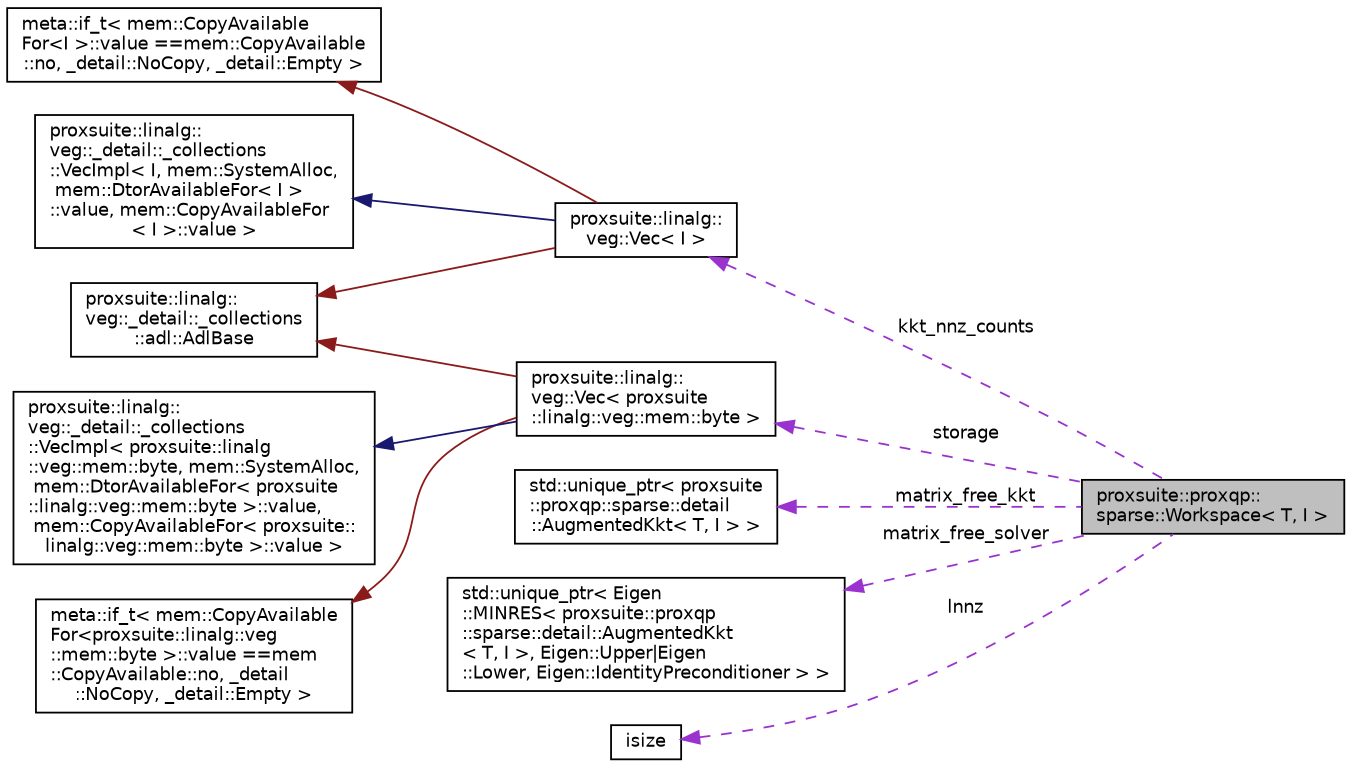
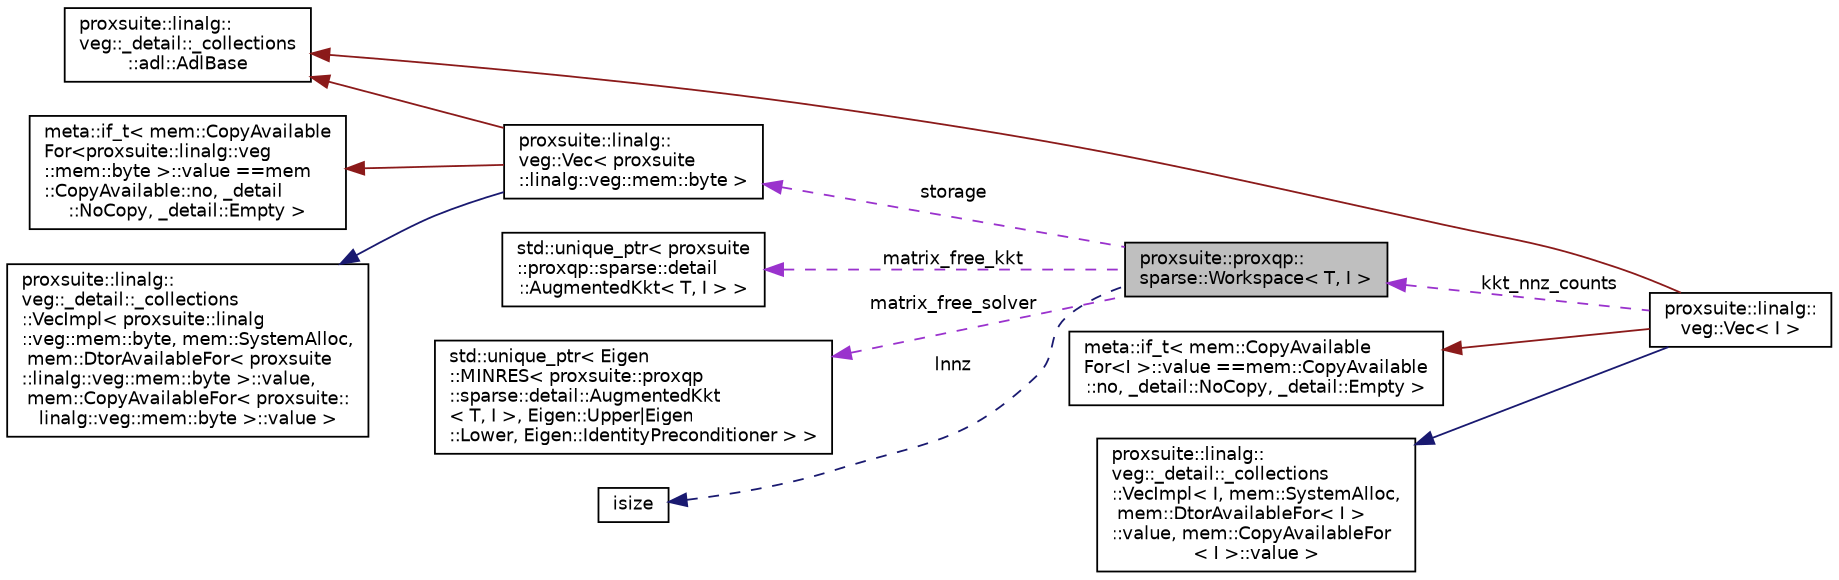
(948, 367) -> (1528, 298)
(949, 666) -> (935, 441)
